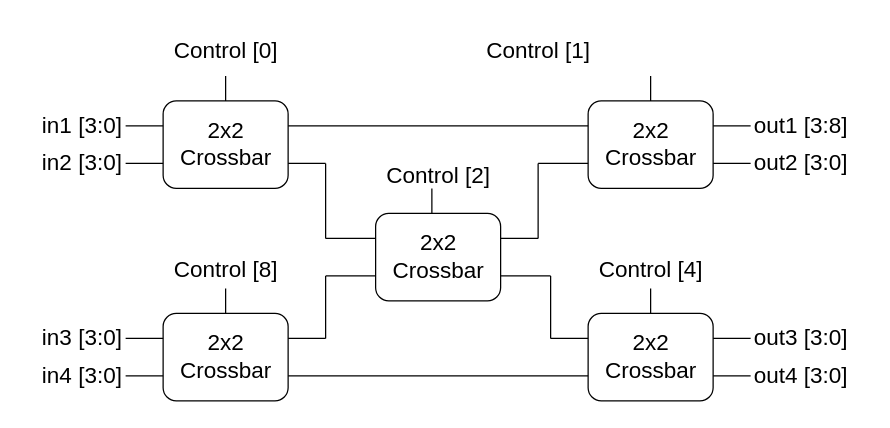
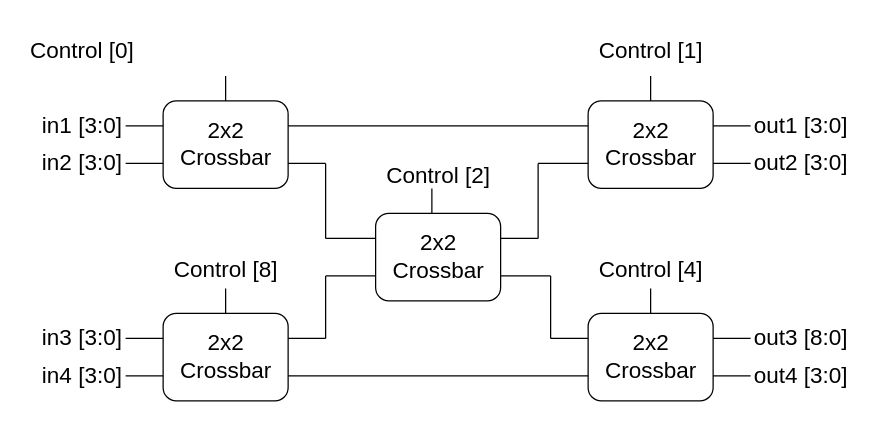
(226, 51) -> (82, 51)
(538, 51) -> (651, 51)
(801, 126) -> (801, 126)
(801, 338) -> (801, 338)
